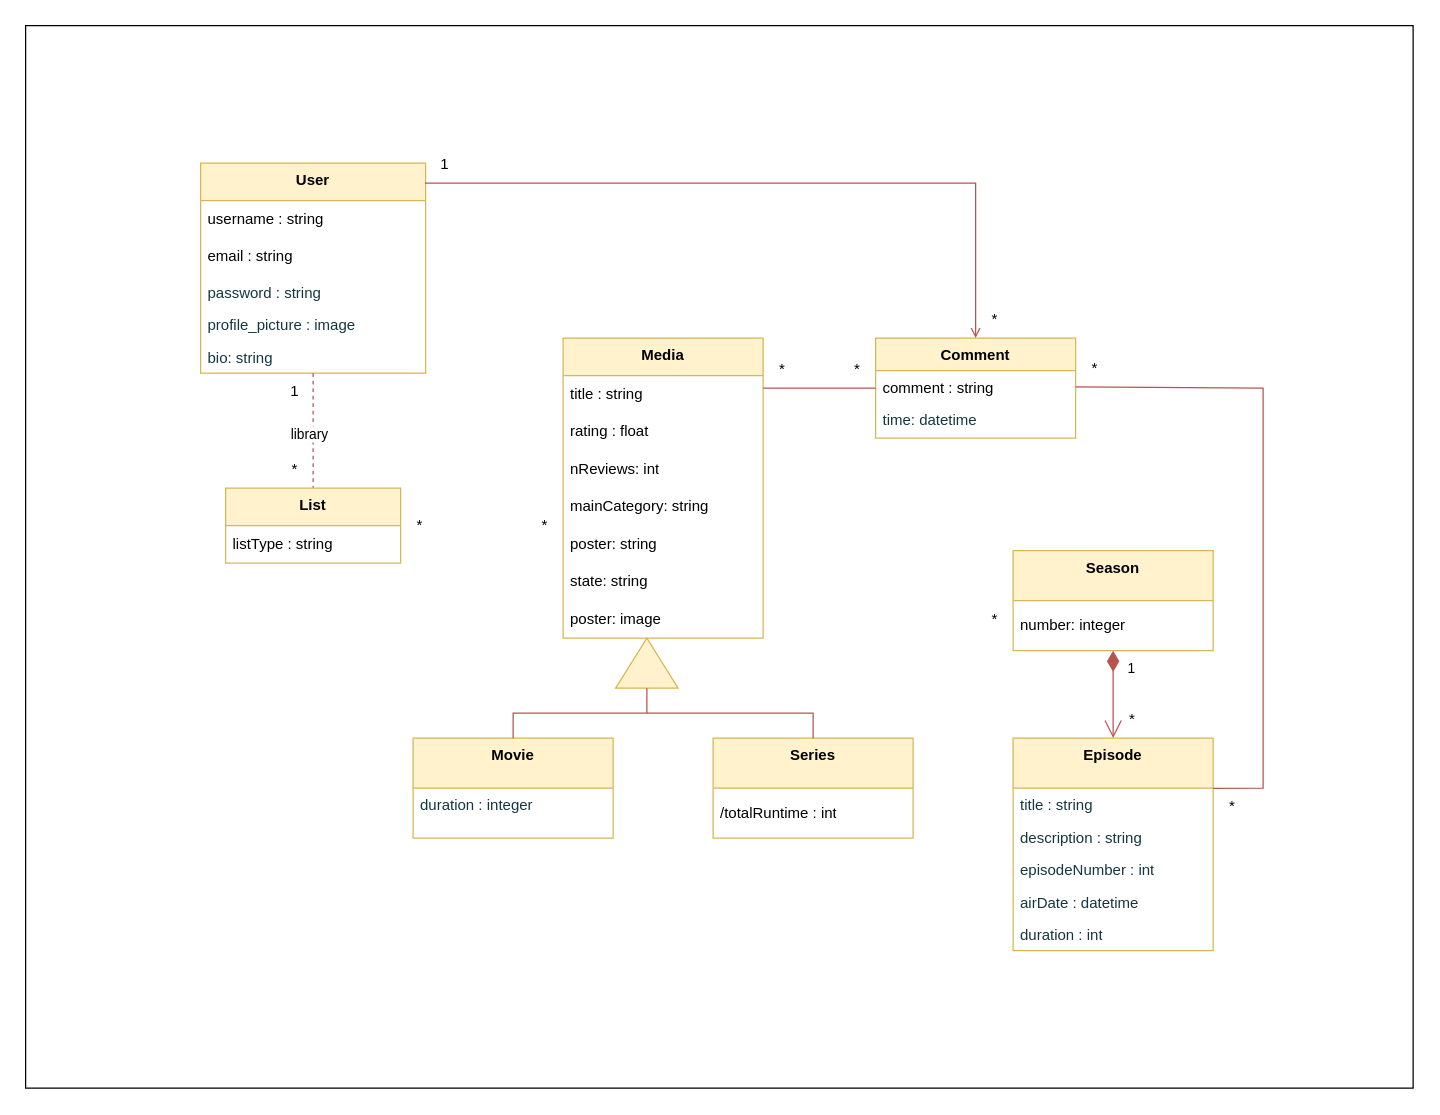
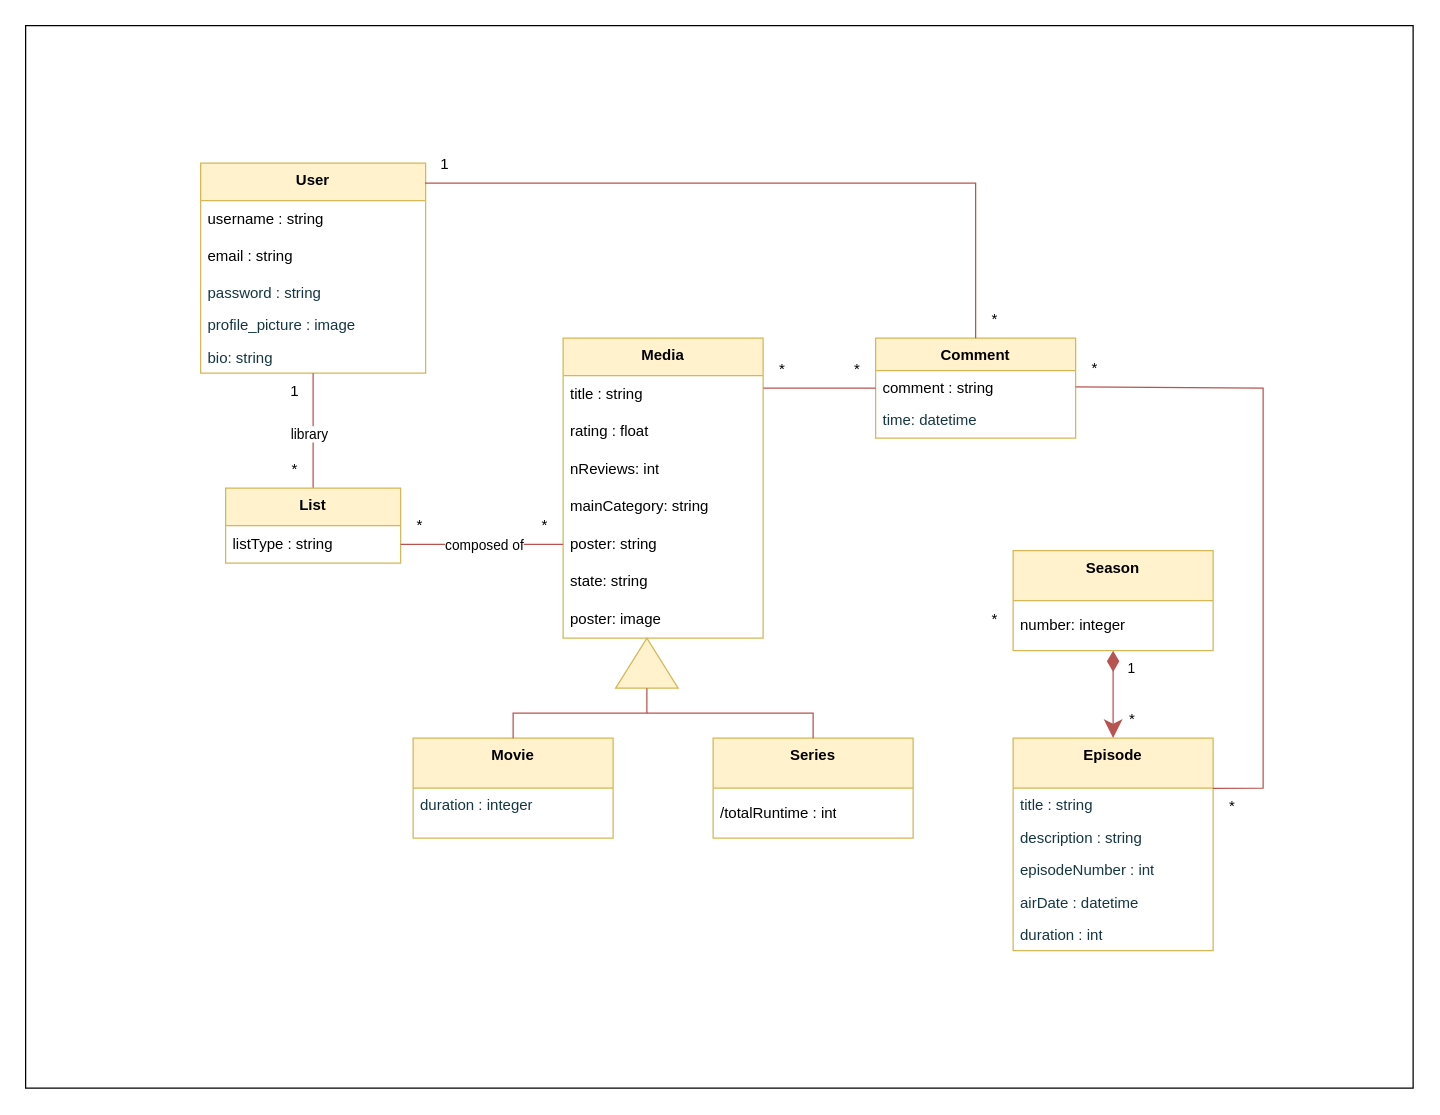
(976, 331) -> (976, 332)
(313, 401) -> (313, 401)
none -> (481, 544)
(1113, 727) -> (1113, 723)
